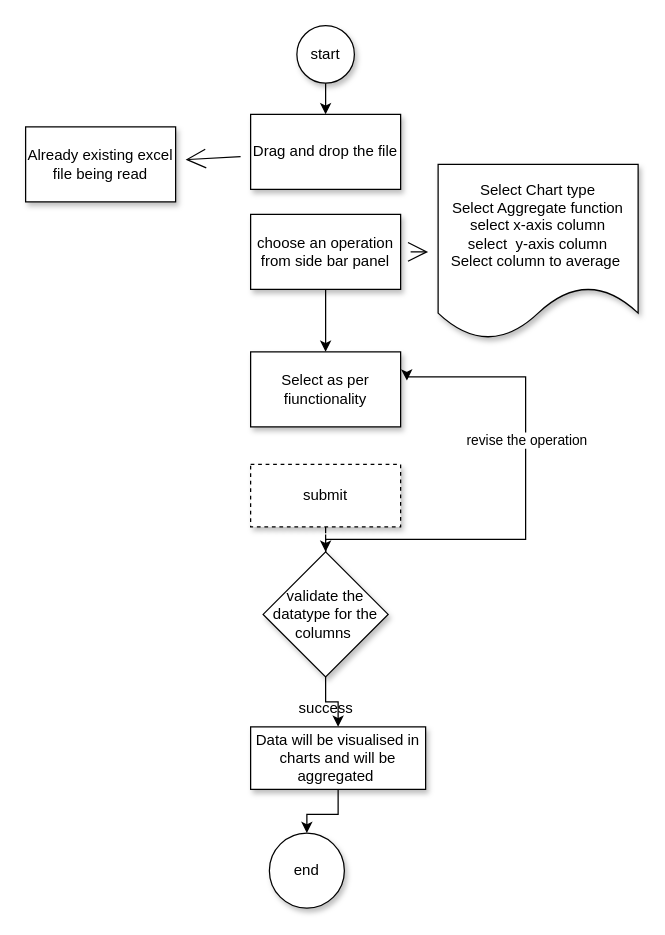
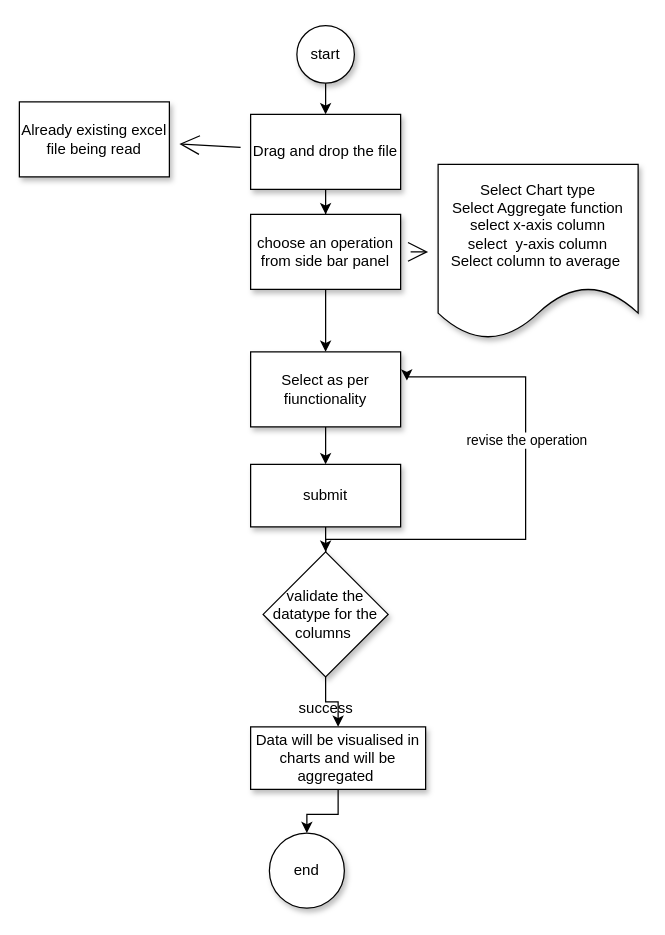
(101, 164) -> (94, 139)
none -> (326, 206)
none -> (326, 450)
(326, 496) -> (326, 496)
(326, 527) -> (326, 527)
